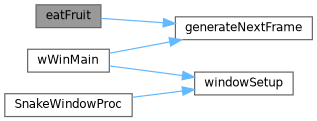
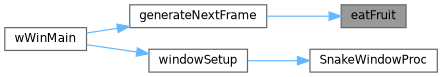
(132, 21) -> (298, 16)
(157, 94) -> (273, 61)
